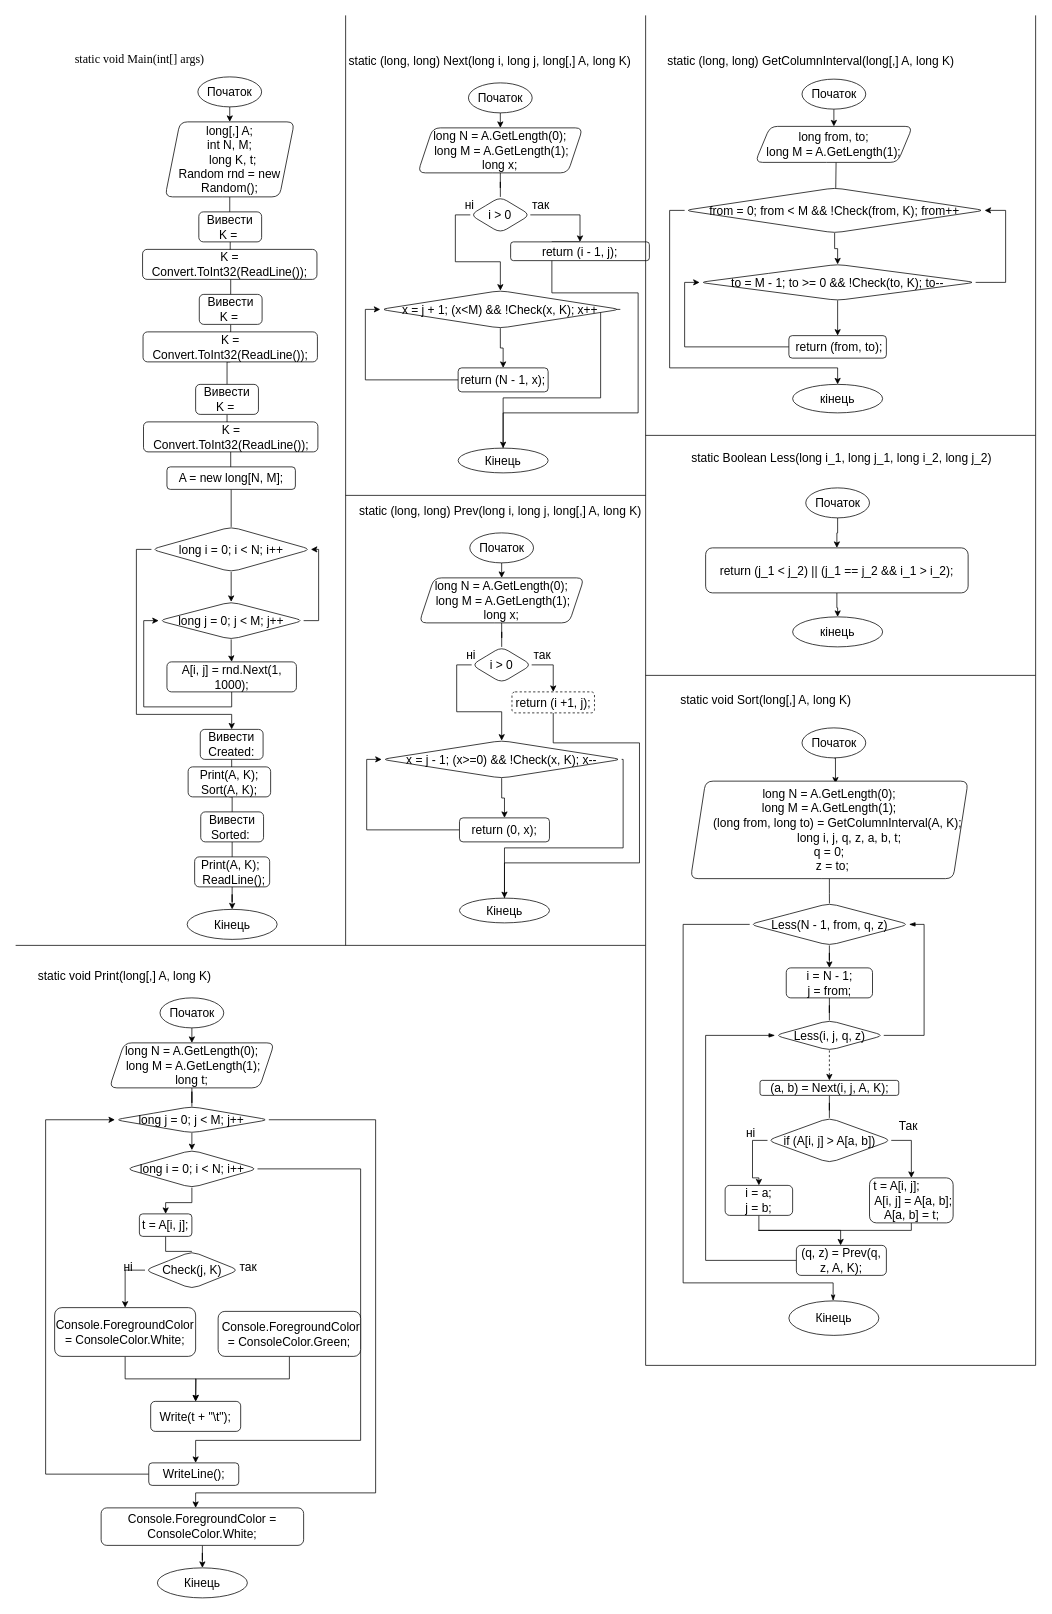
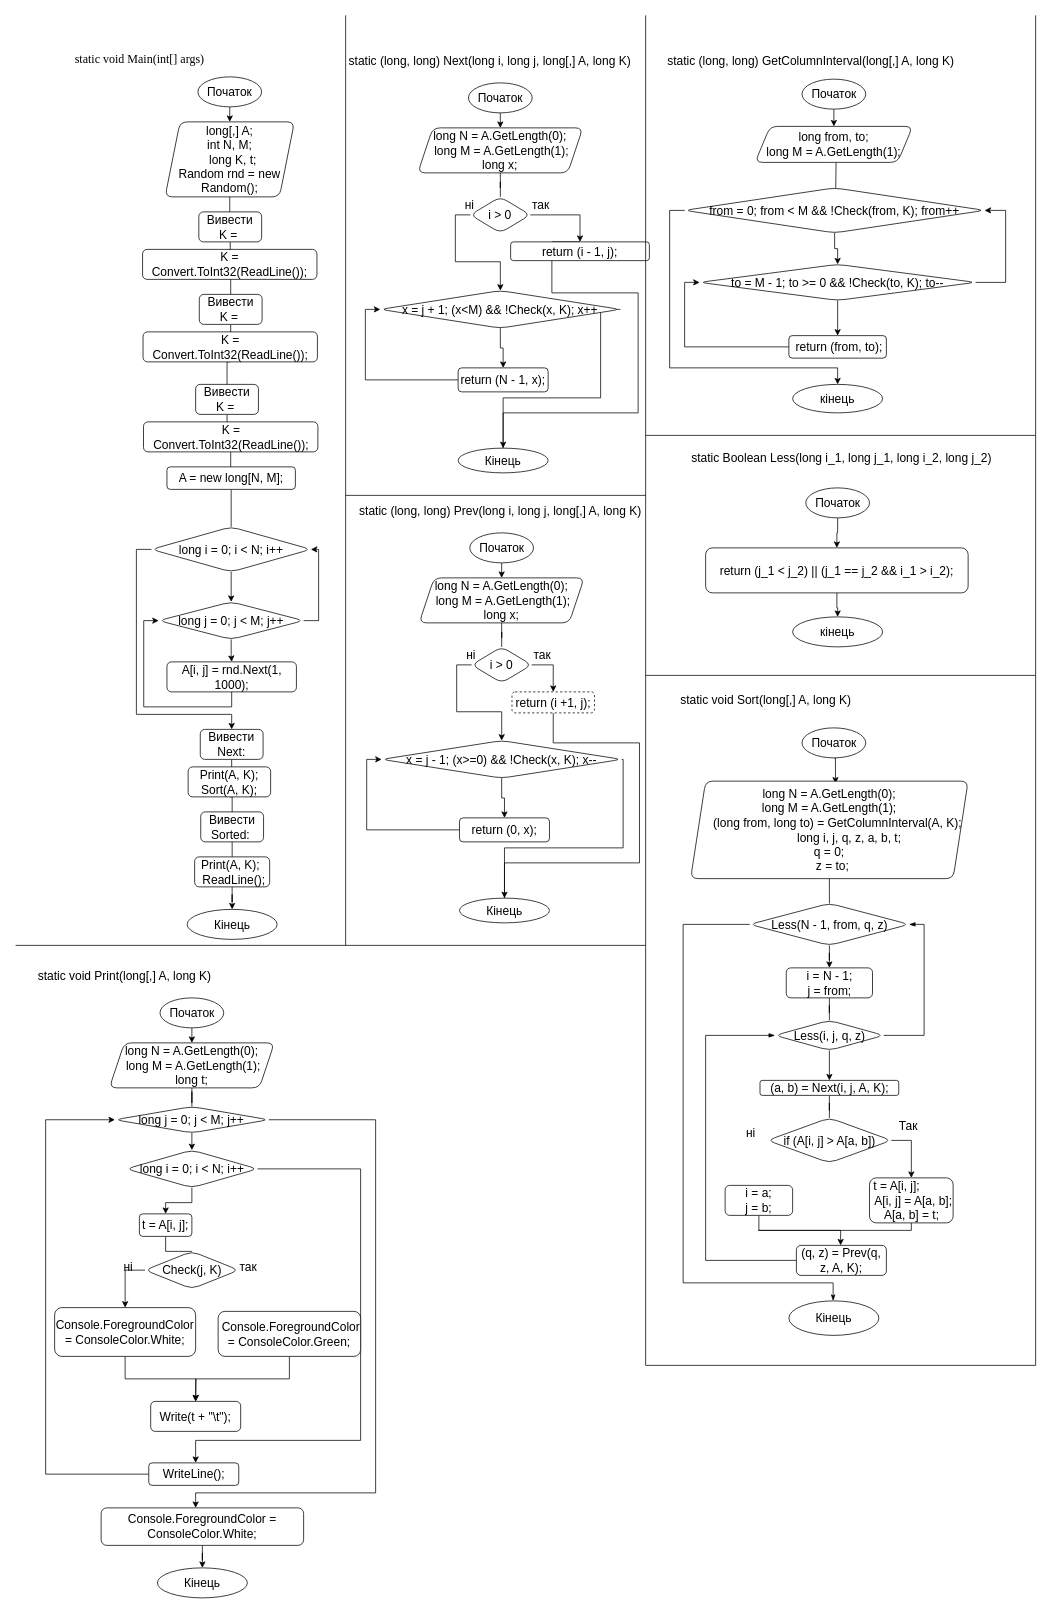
(231, 744) -> (231, 744)
(829, 1062) -> (829, 1062)
(752, 1156) -> none
